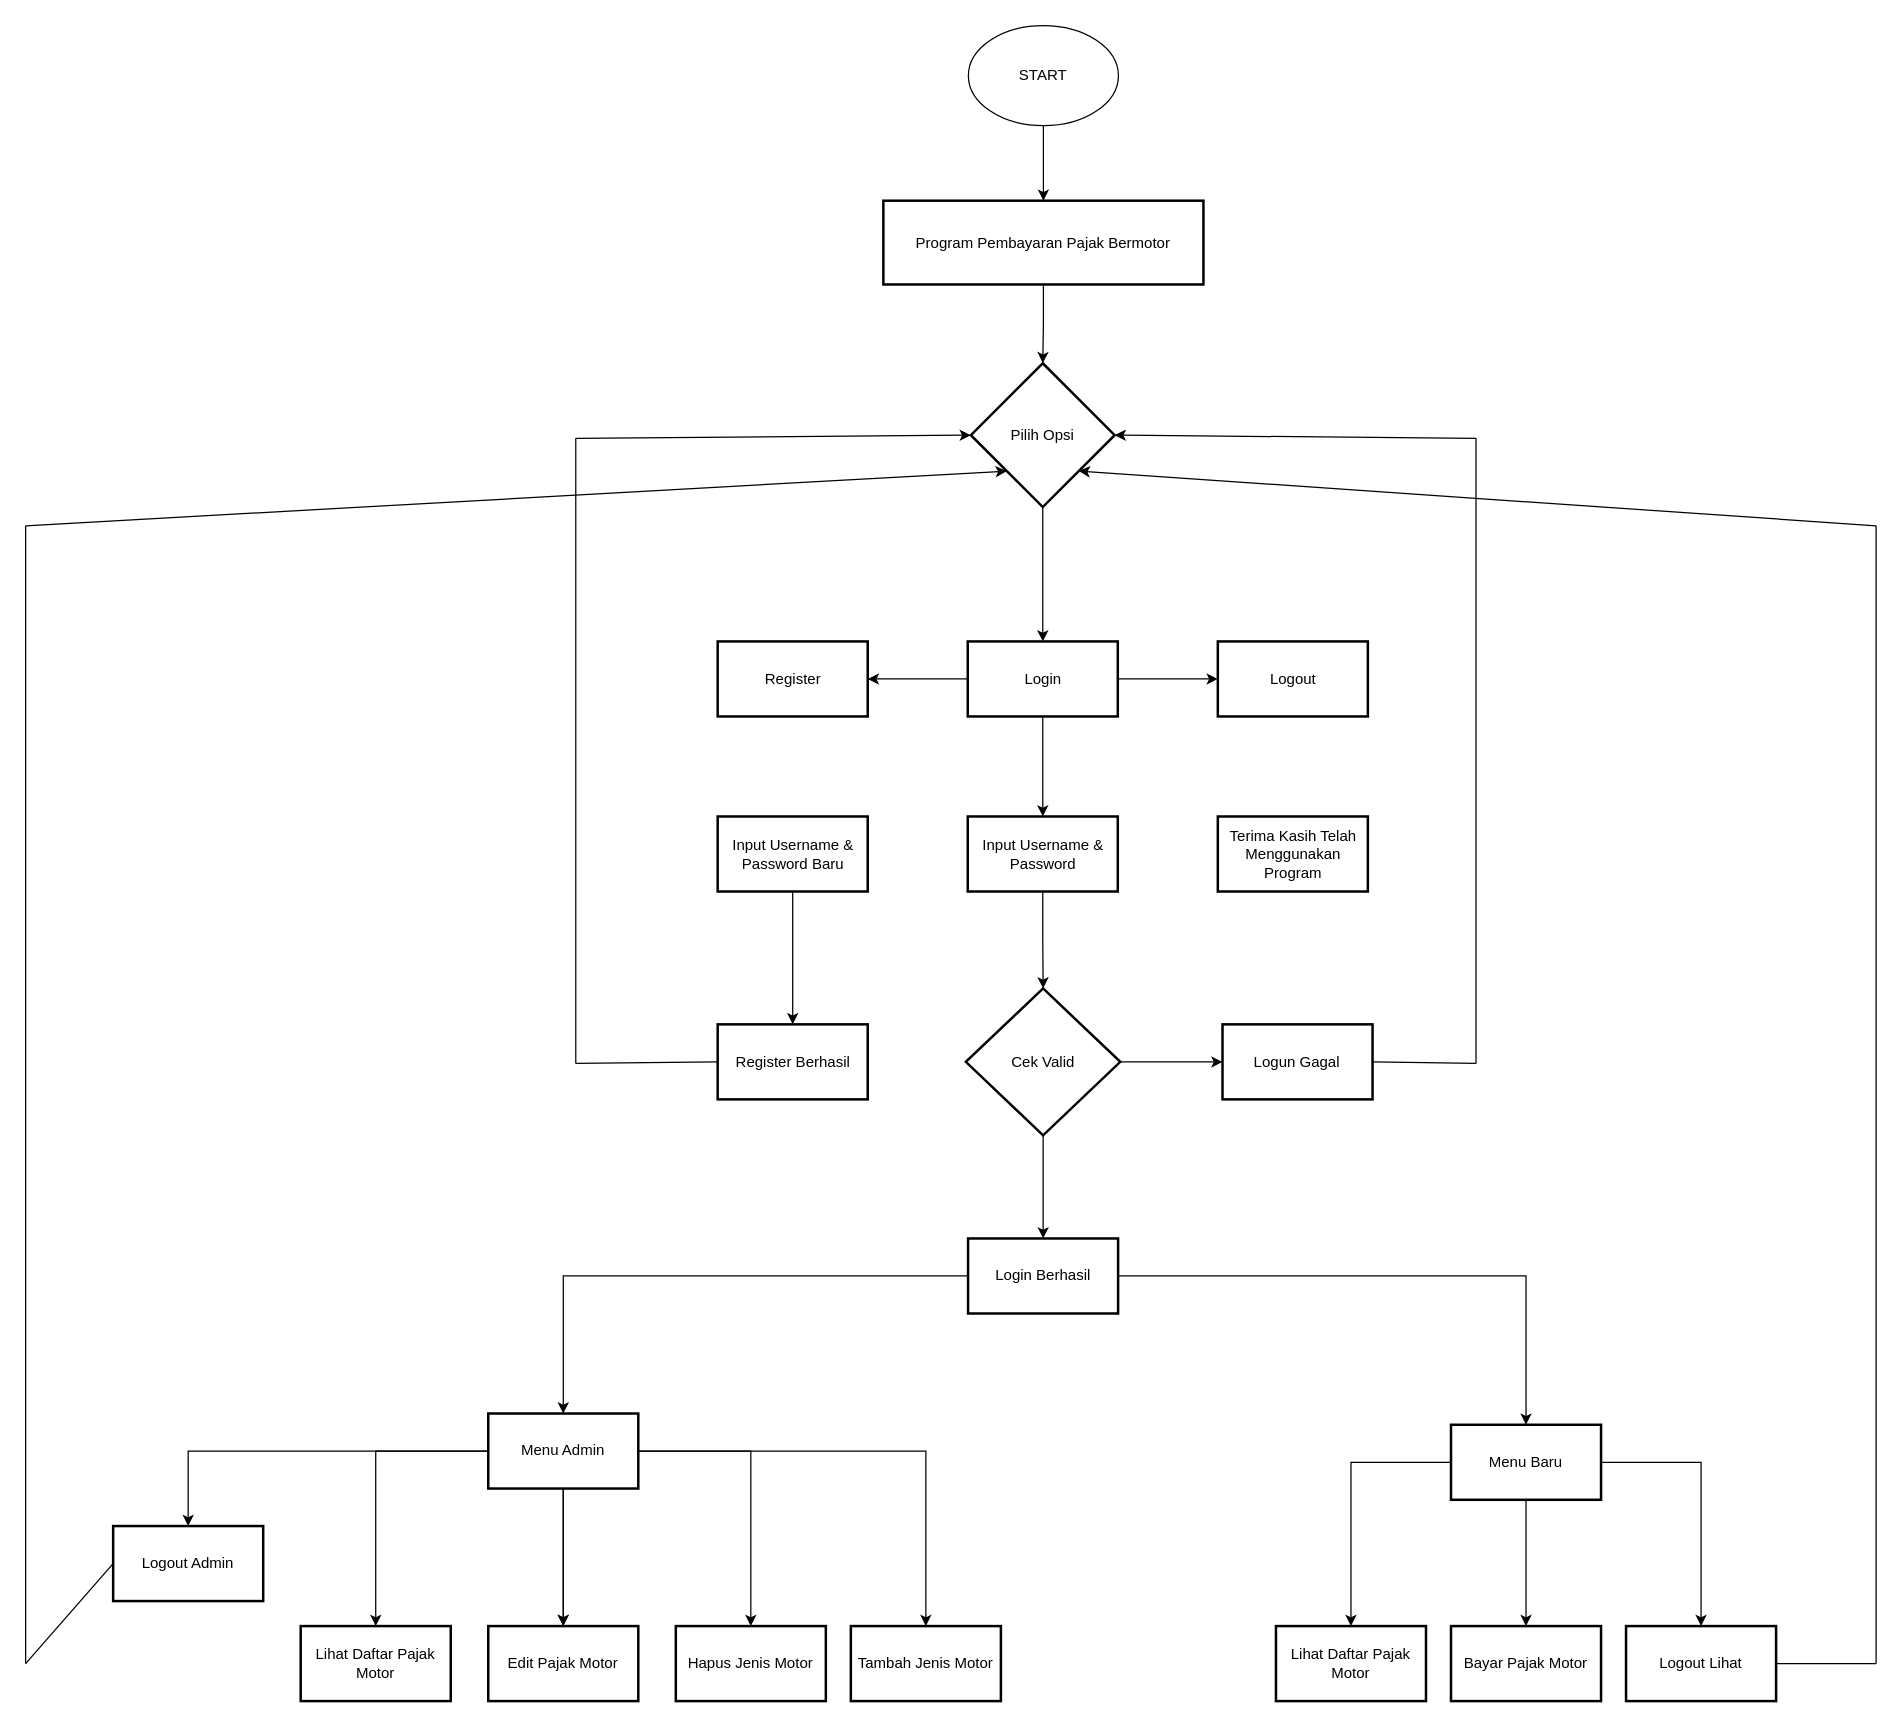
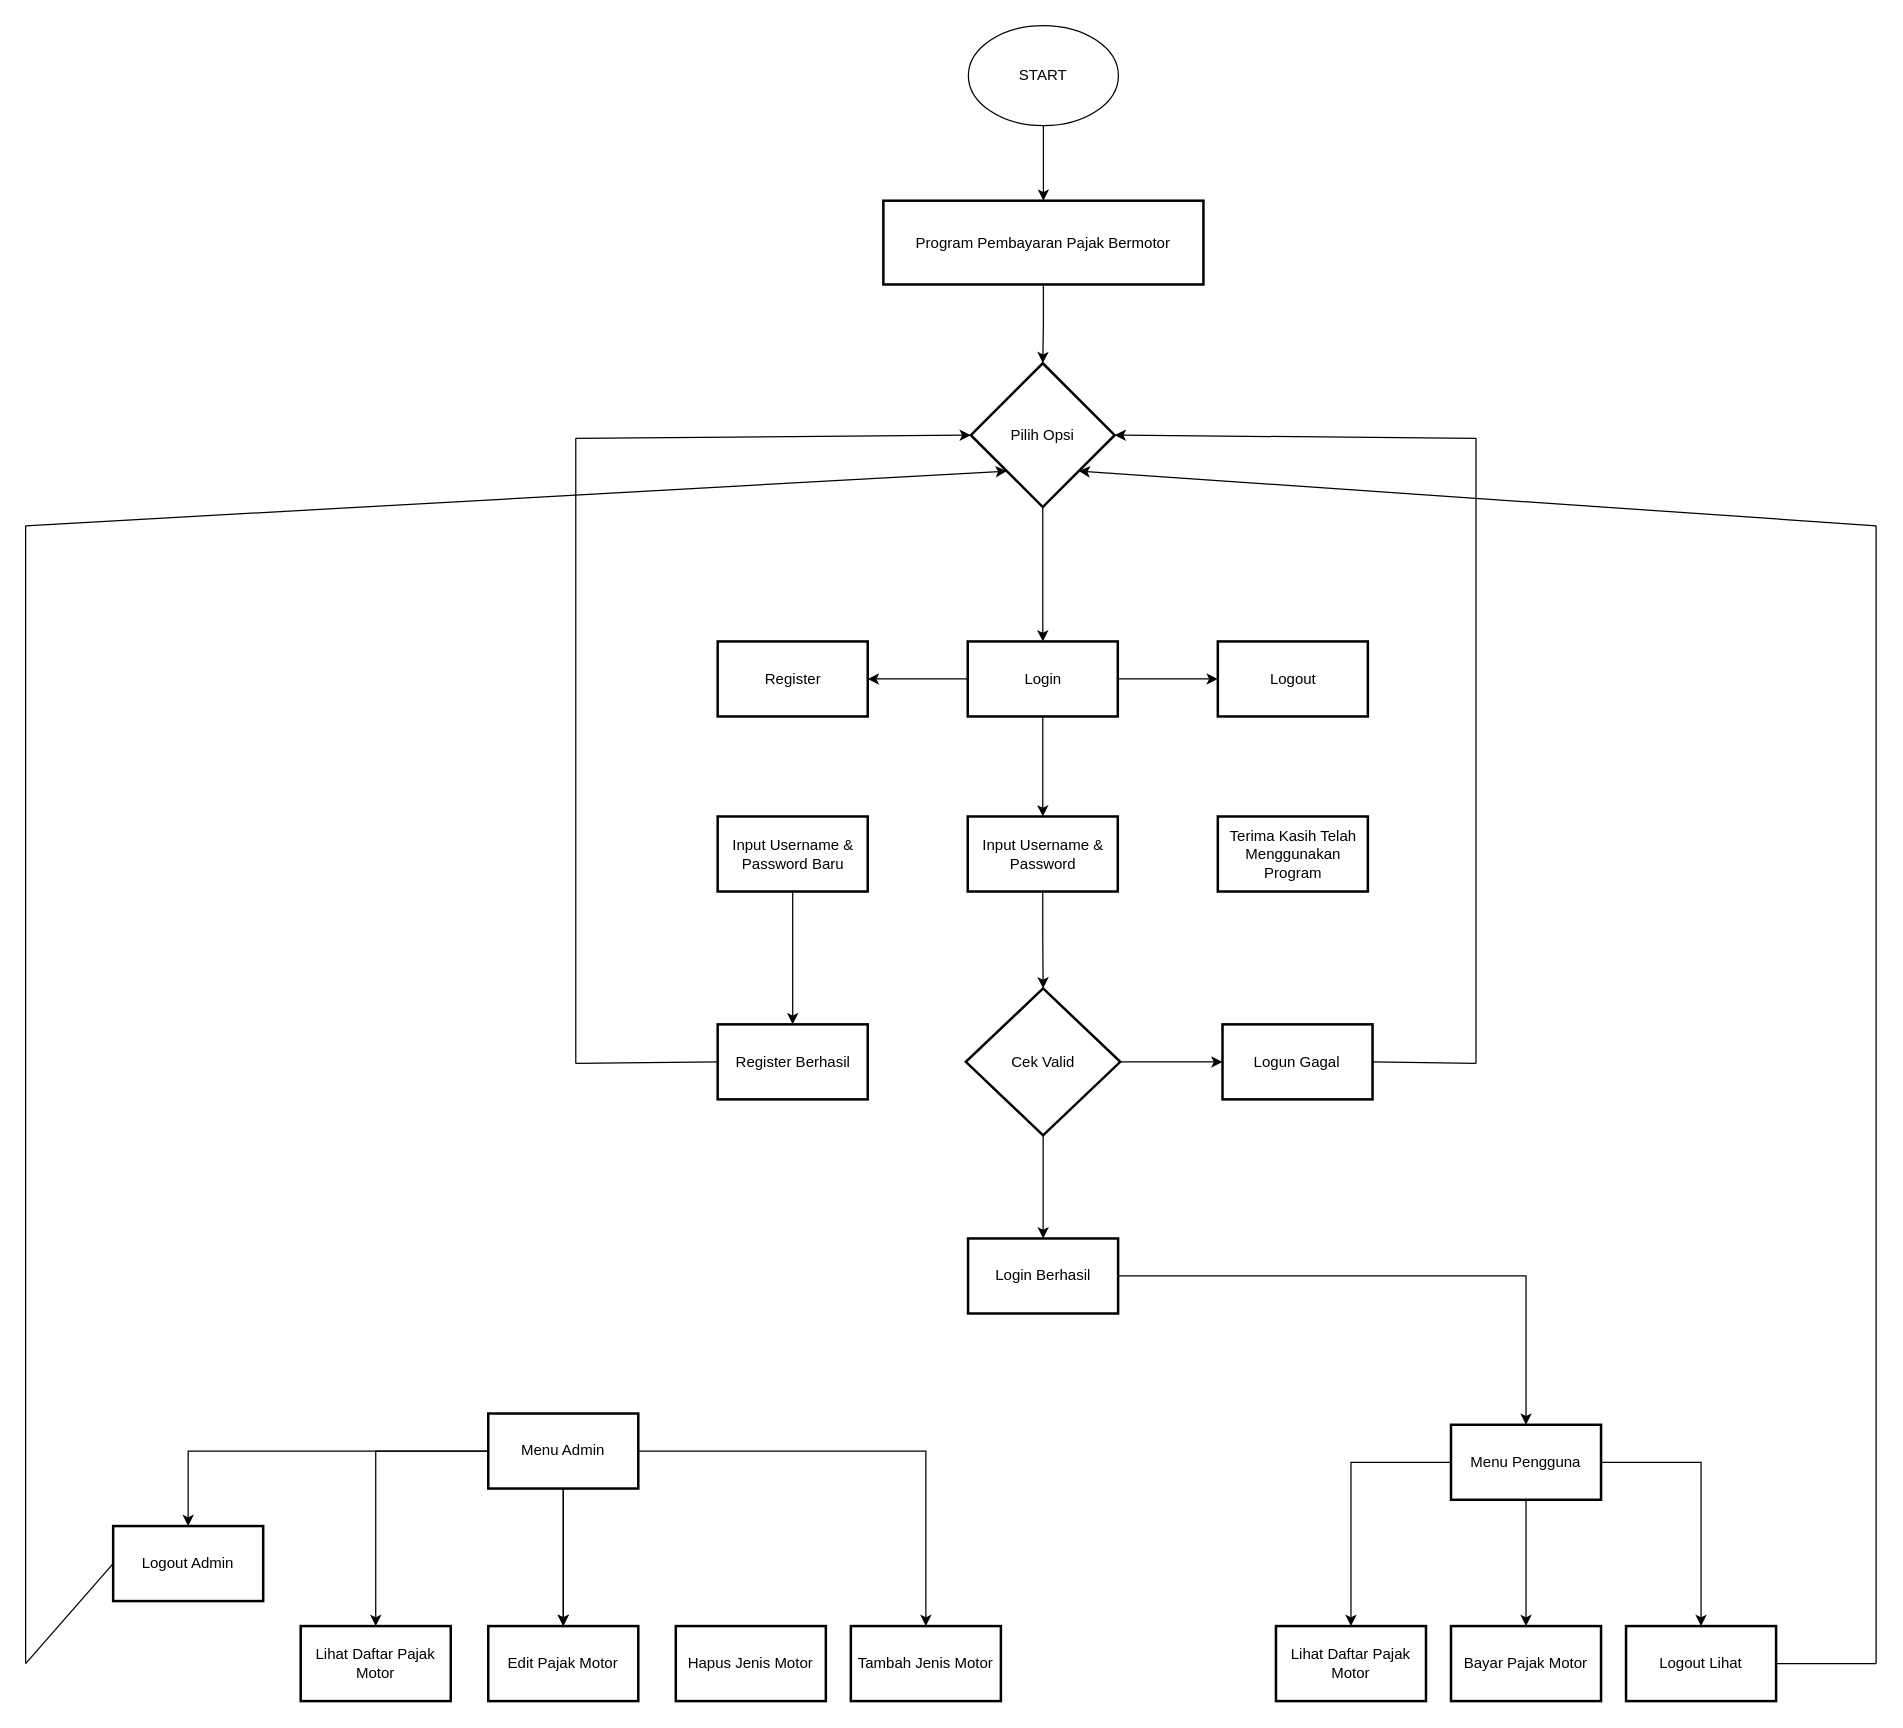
(701, 1276) -> none
(1526, 1462) -> (1526, 1462)
(751, 1535) -> none
